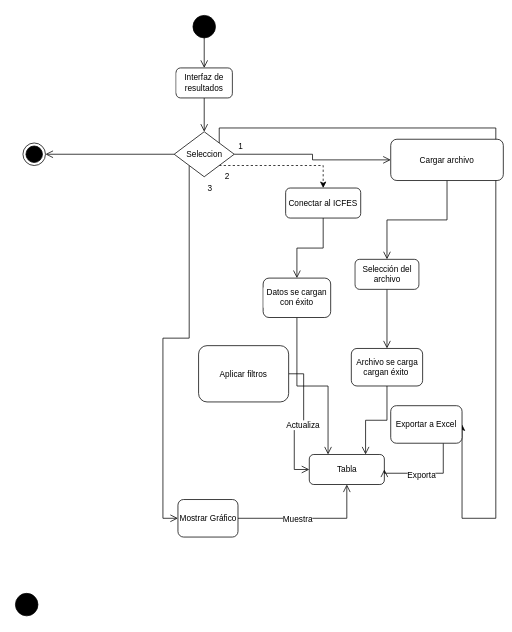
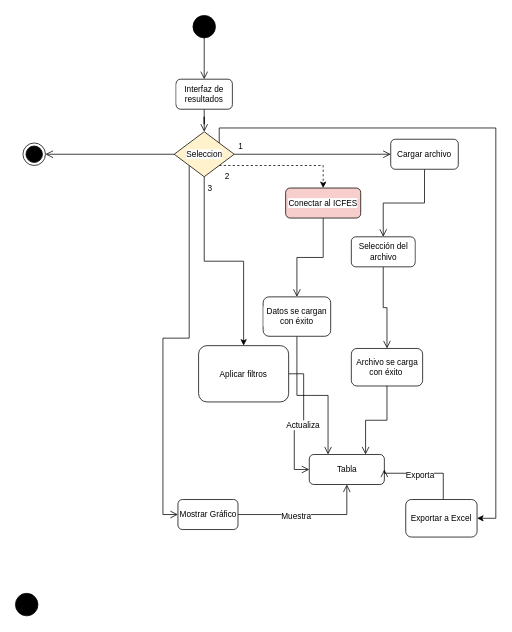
(204, 83) -> (204, 94)
(204, 154) -> (204, 154)
(447, 160) -> (424, 154)
(323, 203) -> (323, 203)
none -> (221, 261)
(387, 274) -> (383, 252)
(297, 298) -> (297, 316)
(387, 367) -> (387, 367)
(426, 424) -> (441, 518)
(208, 518) -> (208, 514)
